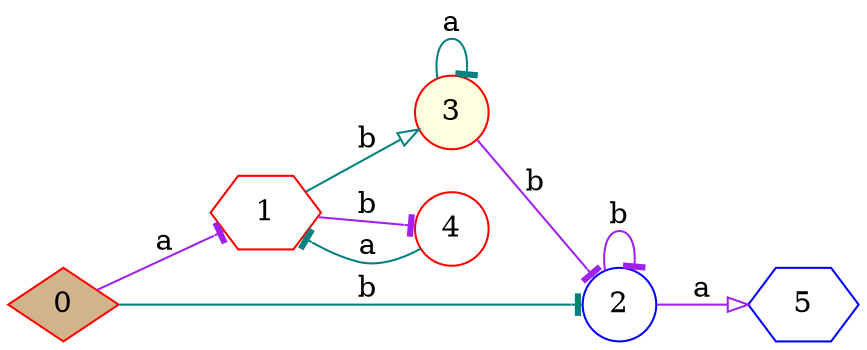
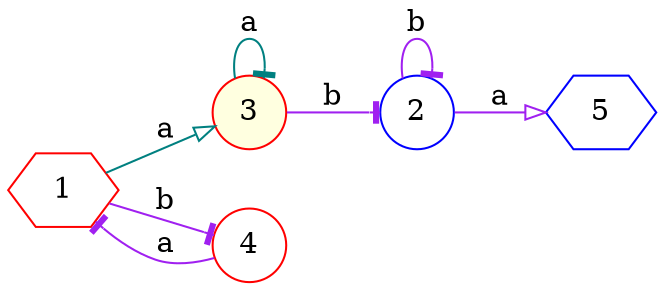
(368, 140) -> (166, 130)
(366, 263) -> (155, 259)
(63, 305) -> none
